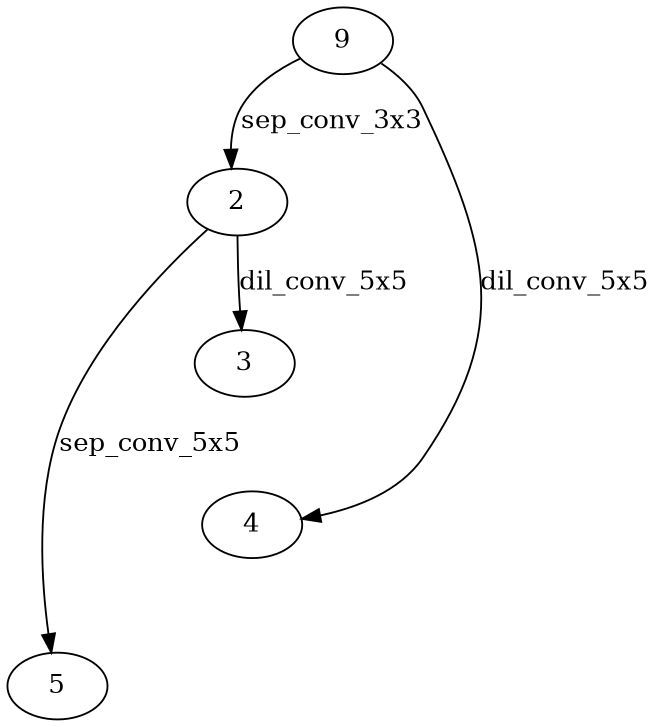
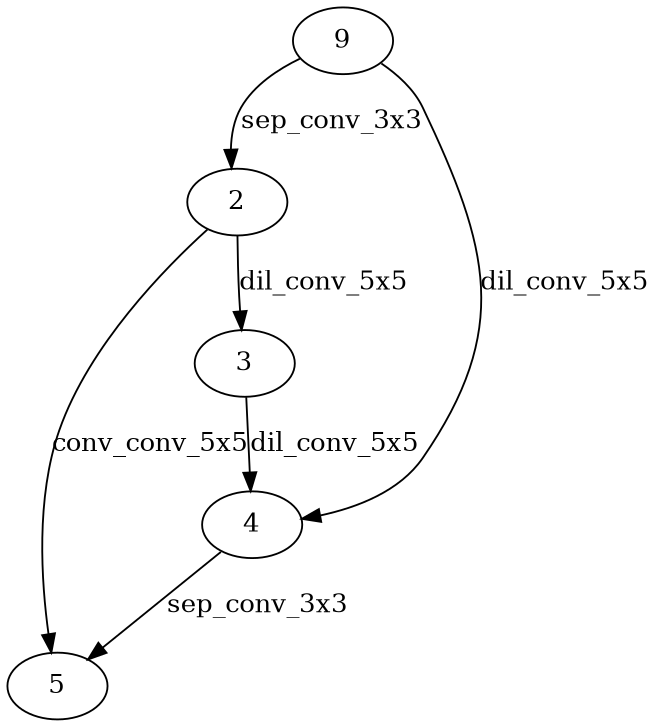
none -> (248, 435)
(150, 444) -> (150, 444)
none -> (162, 600)
